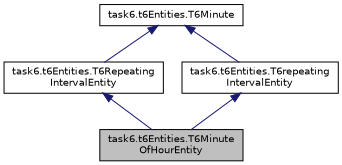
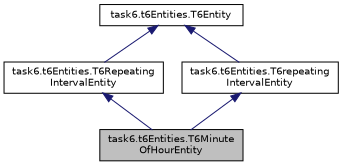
(171, 15) -> (171, 15)
